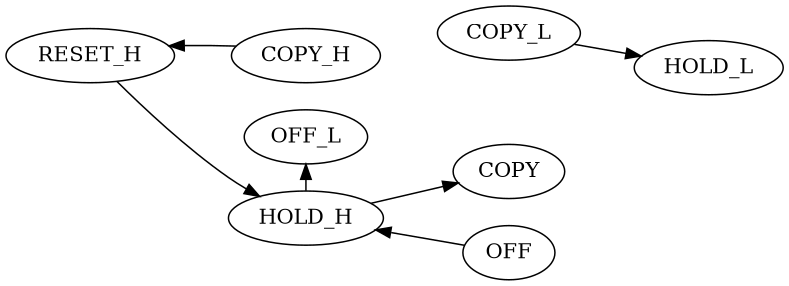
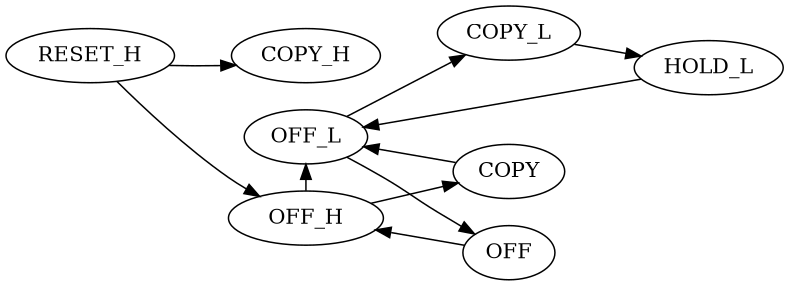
(210, 46) -> (195, 66)
none -> (399, 89)
none -> (510, 102)
none -> (417, 156)
none -> (399, 187)
(306, 218) -> (306, 218)
